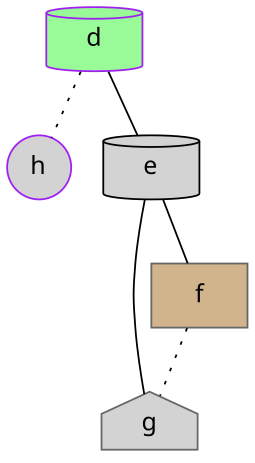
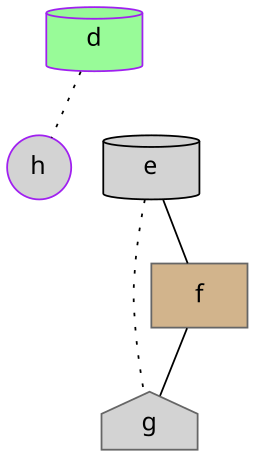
(123, 103) -> none
(134, 297) -> (134, 297)
(174, 362) -> (174, 362)
